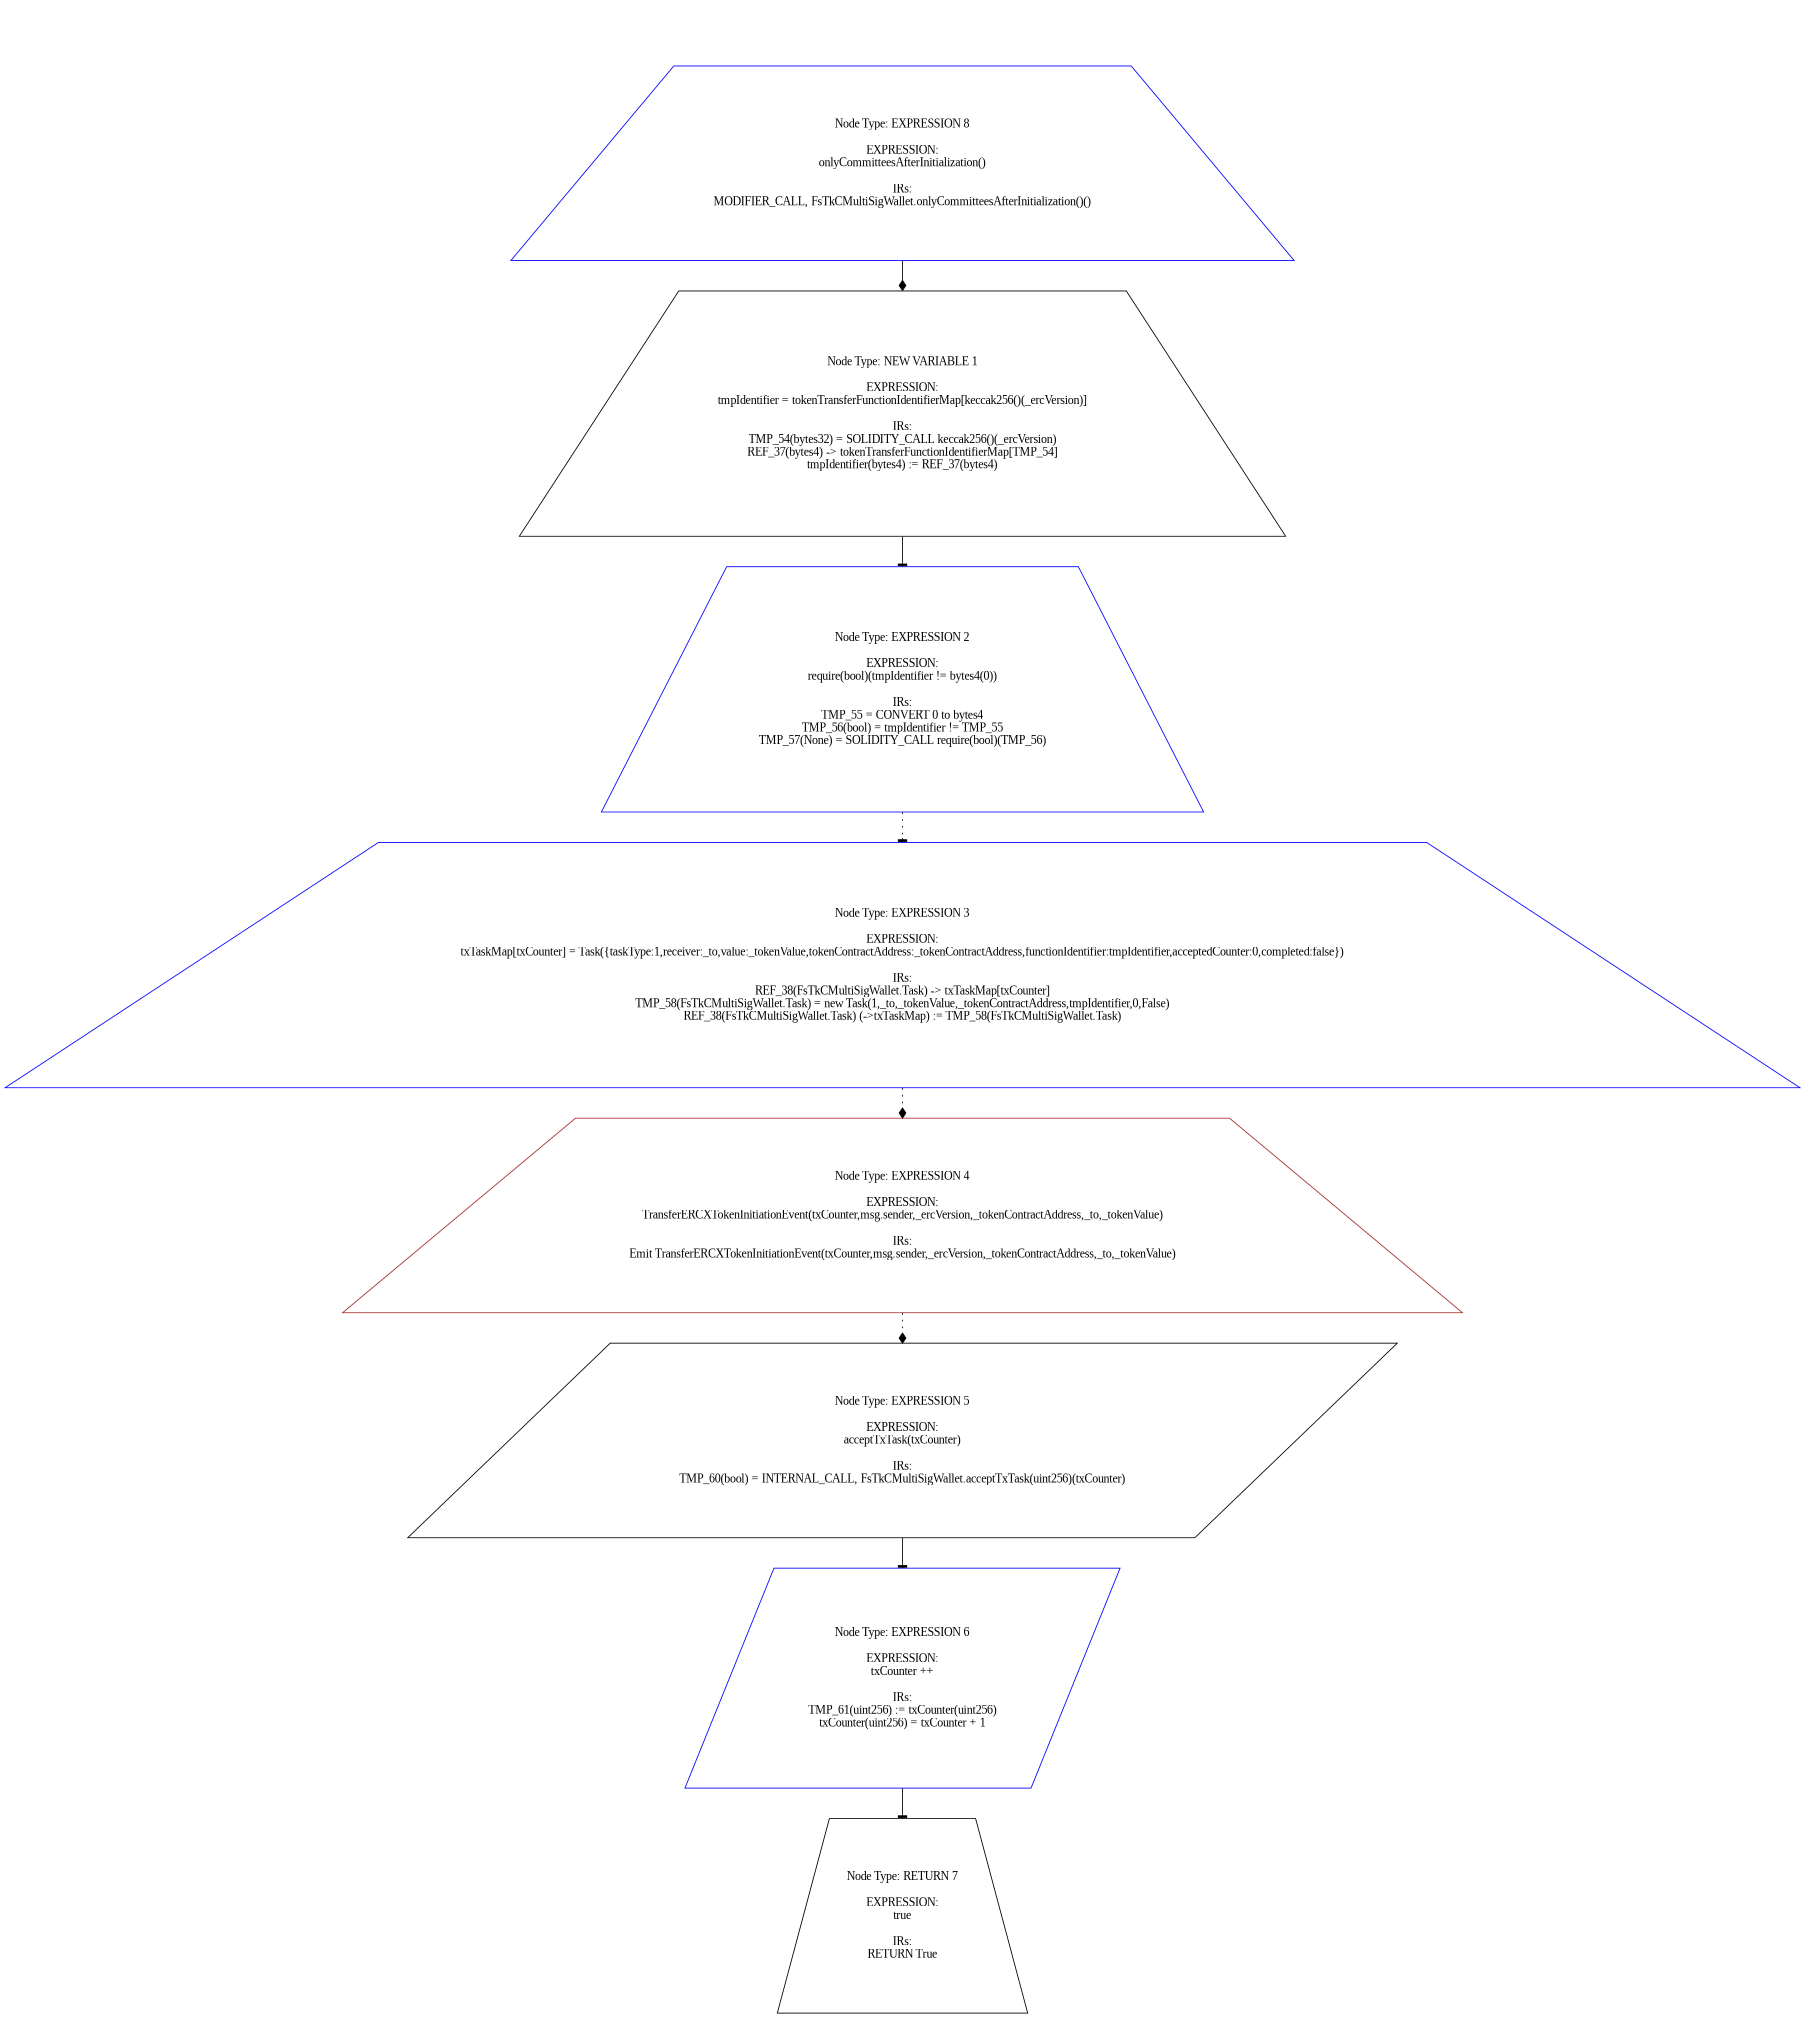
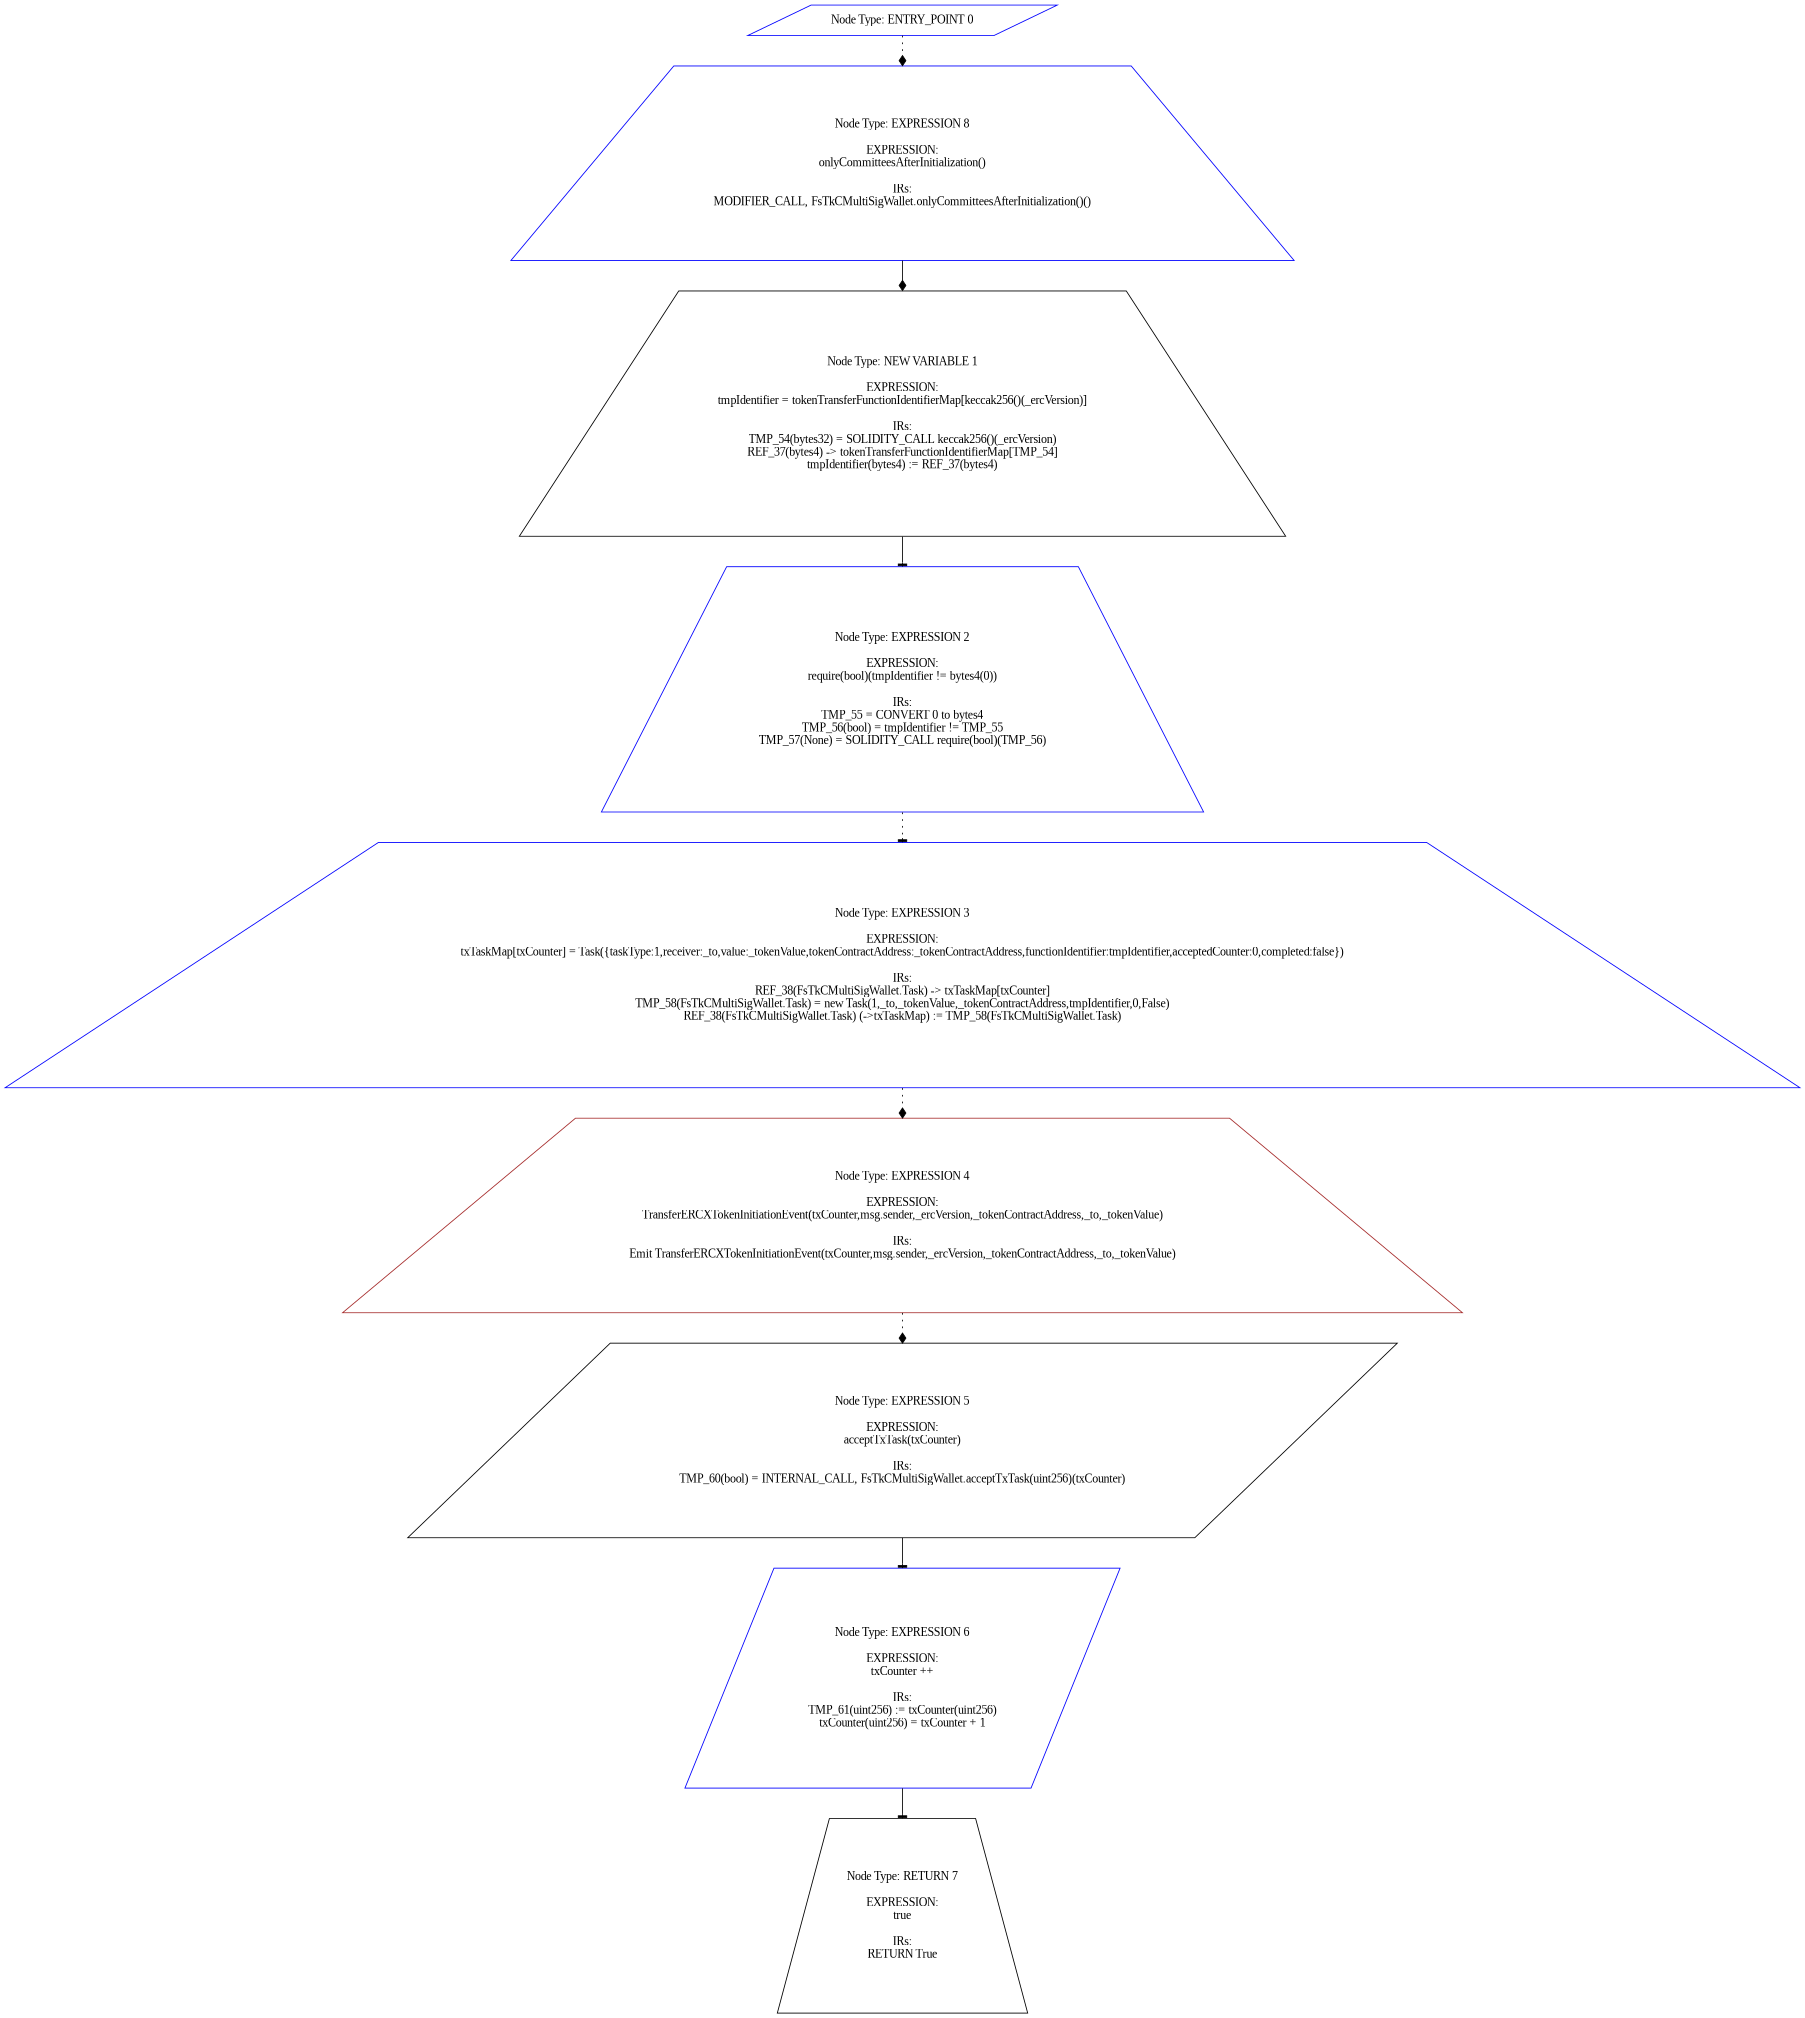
none -> (903, 20)
